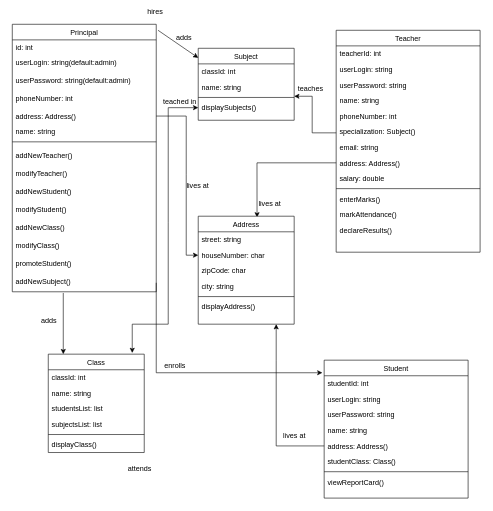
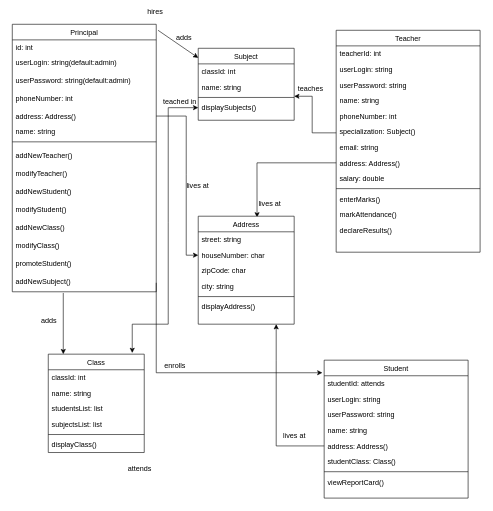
(353, 384) -> (362, 384)
